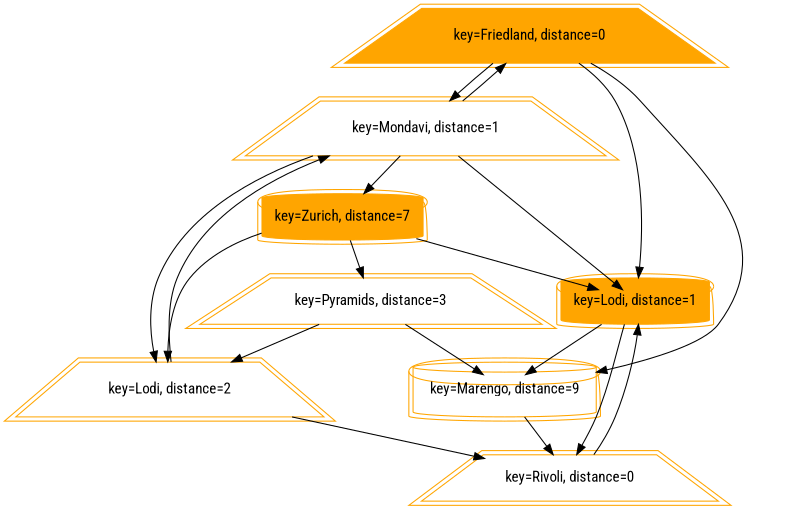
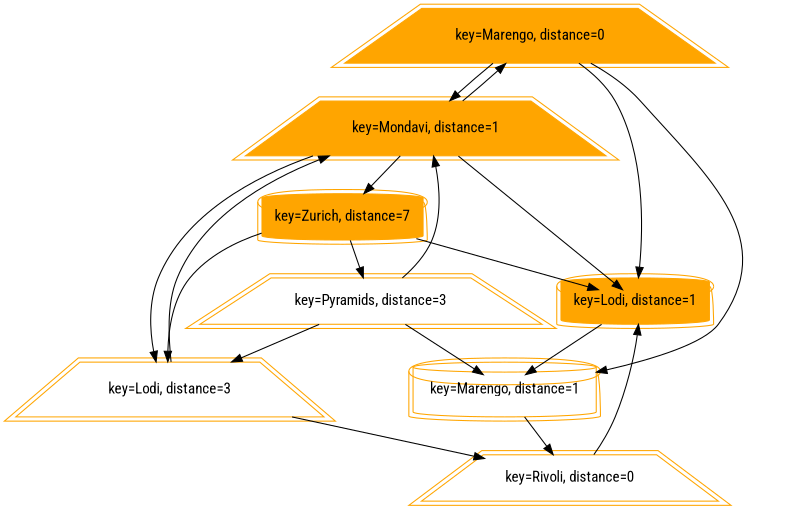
(530, 36) -> (530, 36)
(426, 128) -> (426, 128)
none -> (436, 228)
(607, 386) -> none
(170, 390) -> (170, 390)
(505, 390) -> (505, 390)
